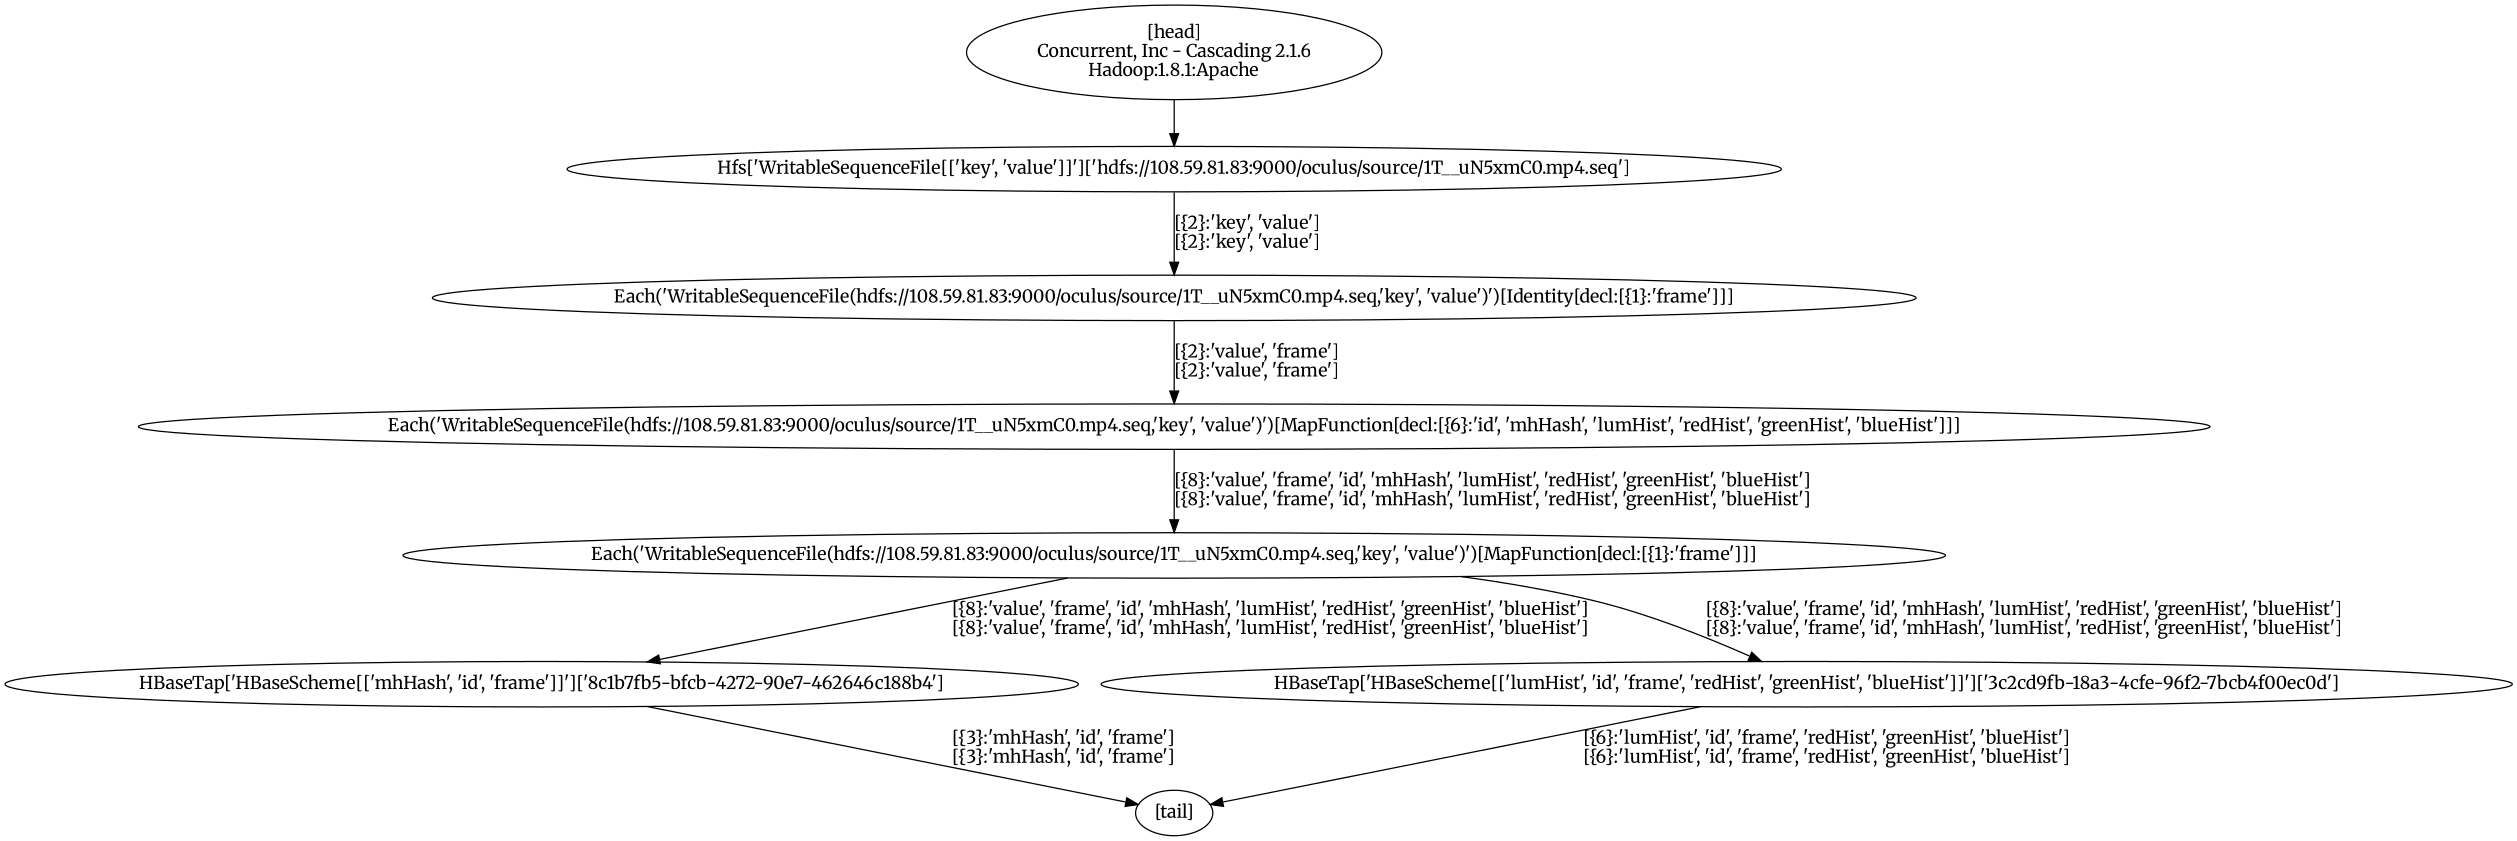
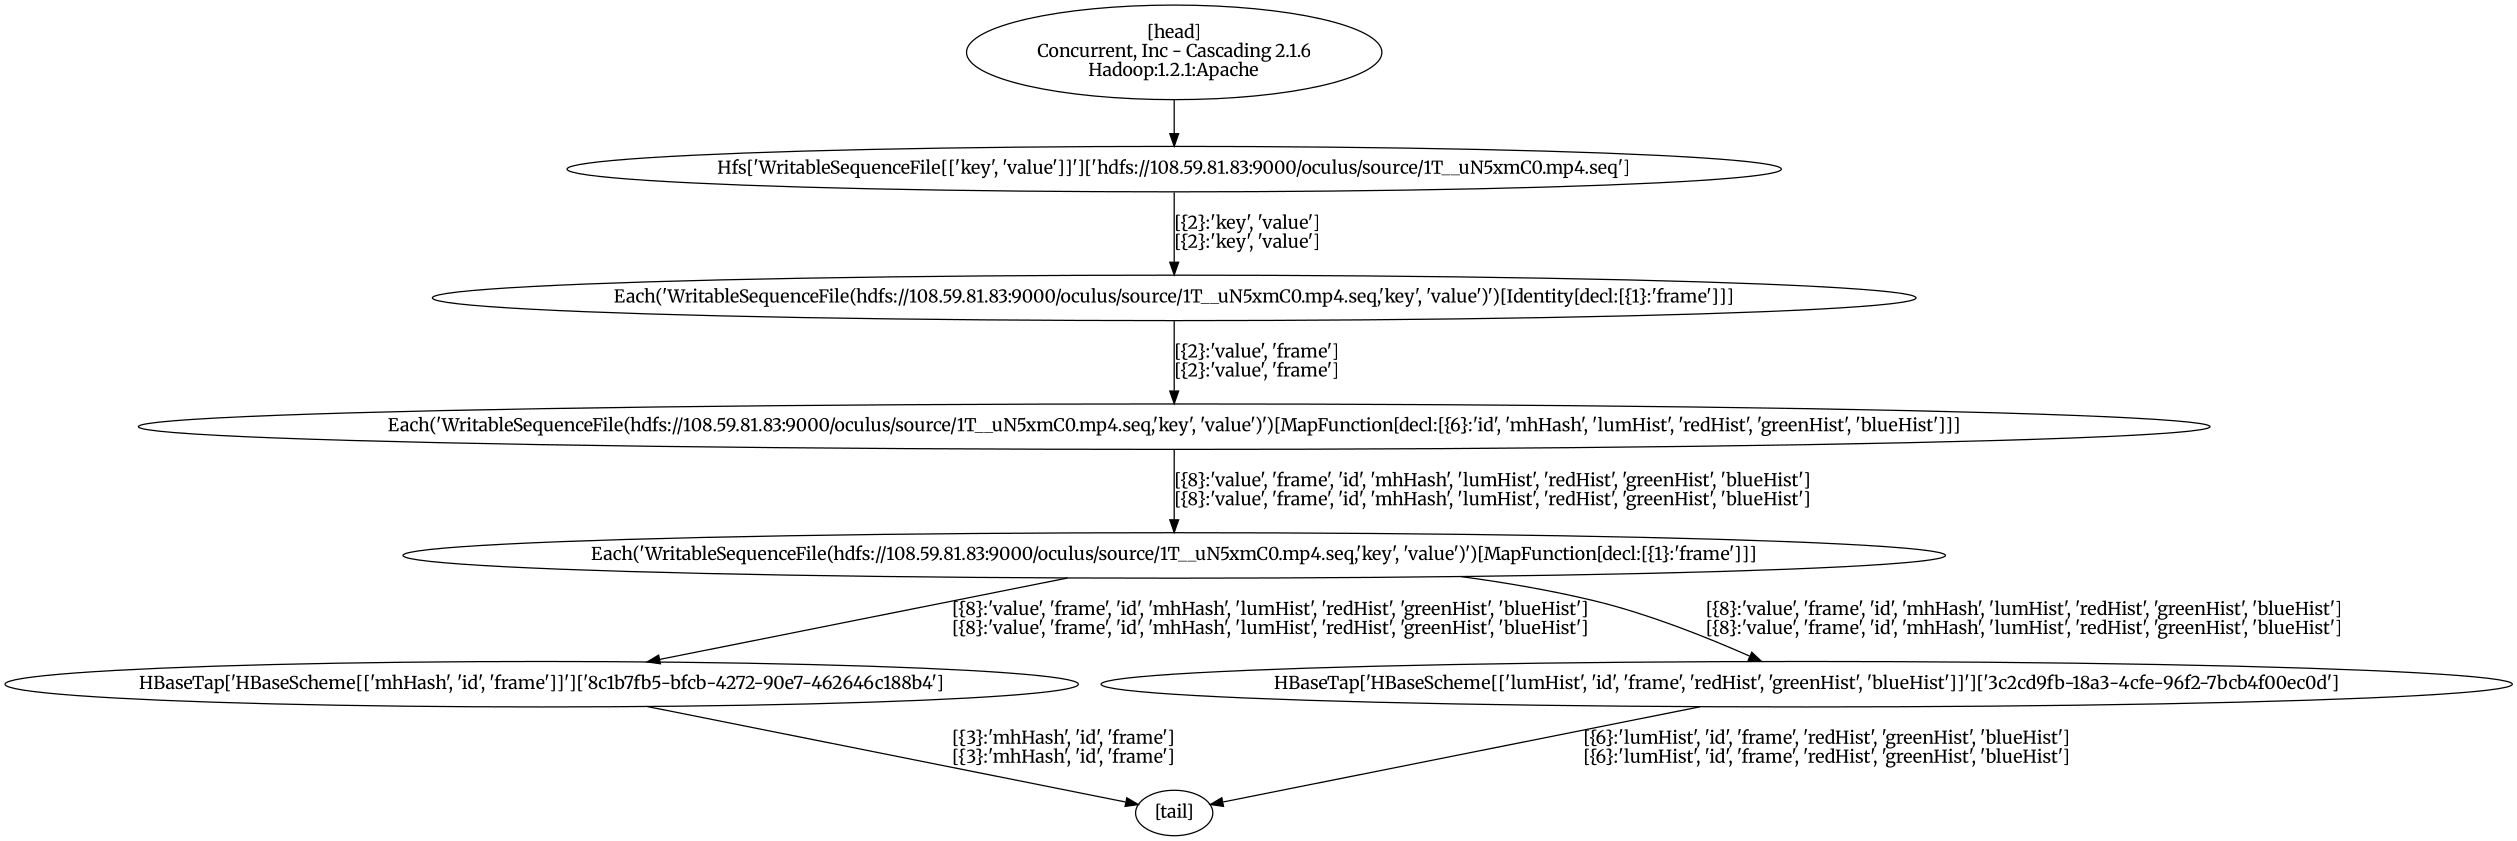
(1174, 52) -> (1174, 52)
